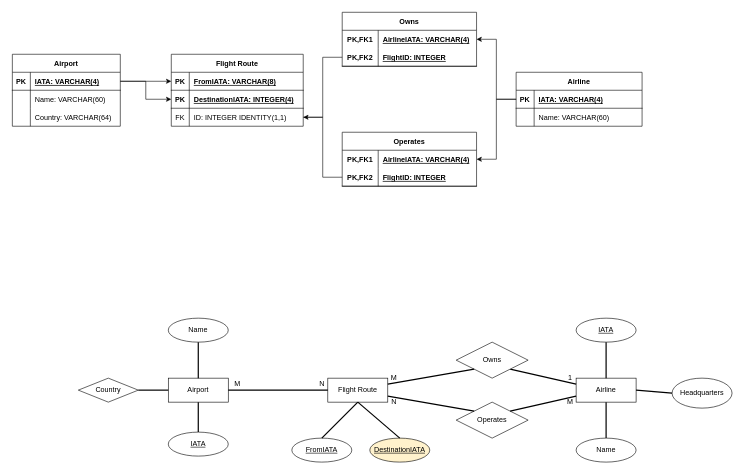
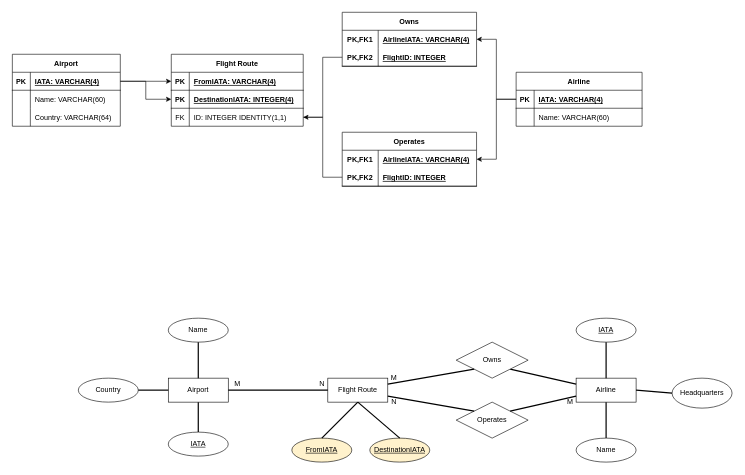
(232, 82) -> (232, 82)
(570, 378) -> none
(108, 390) -> (108, 390)
(322, 450) -> (322, 450)
